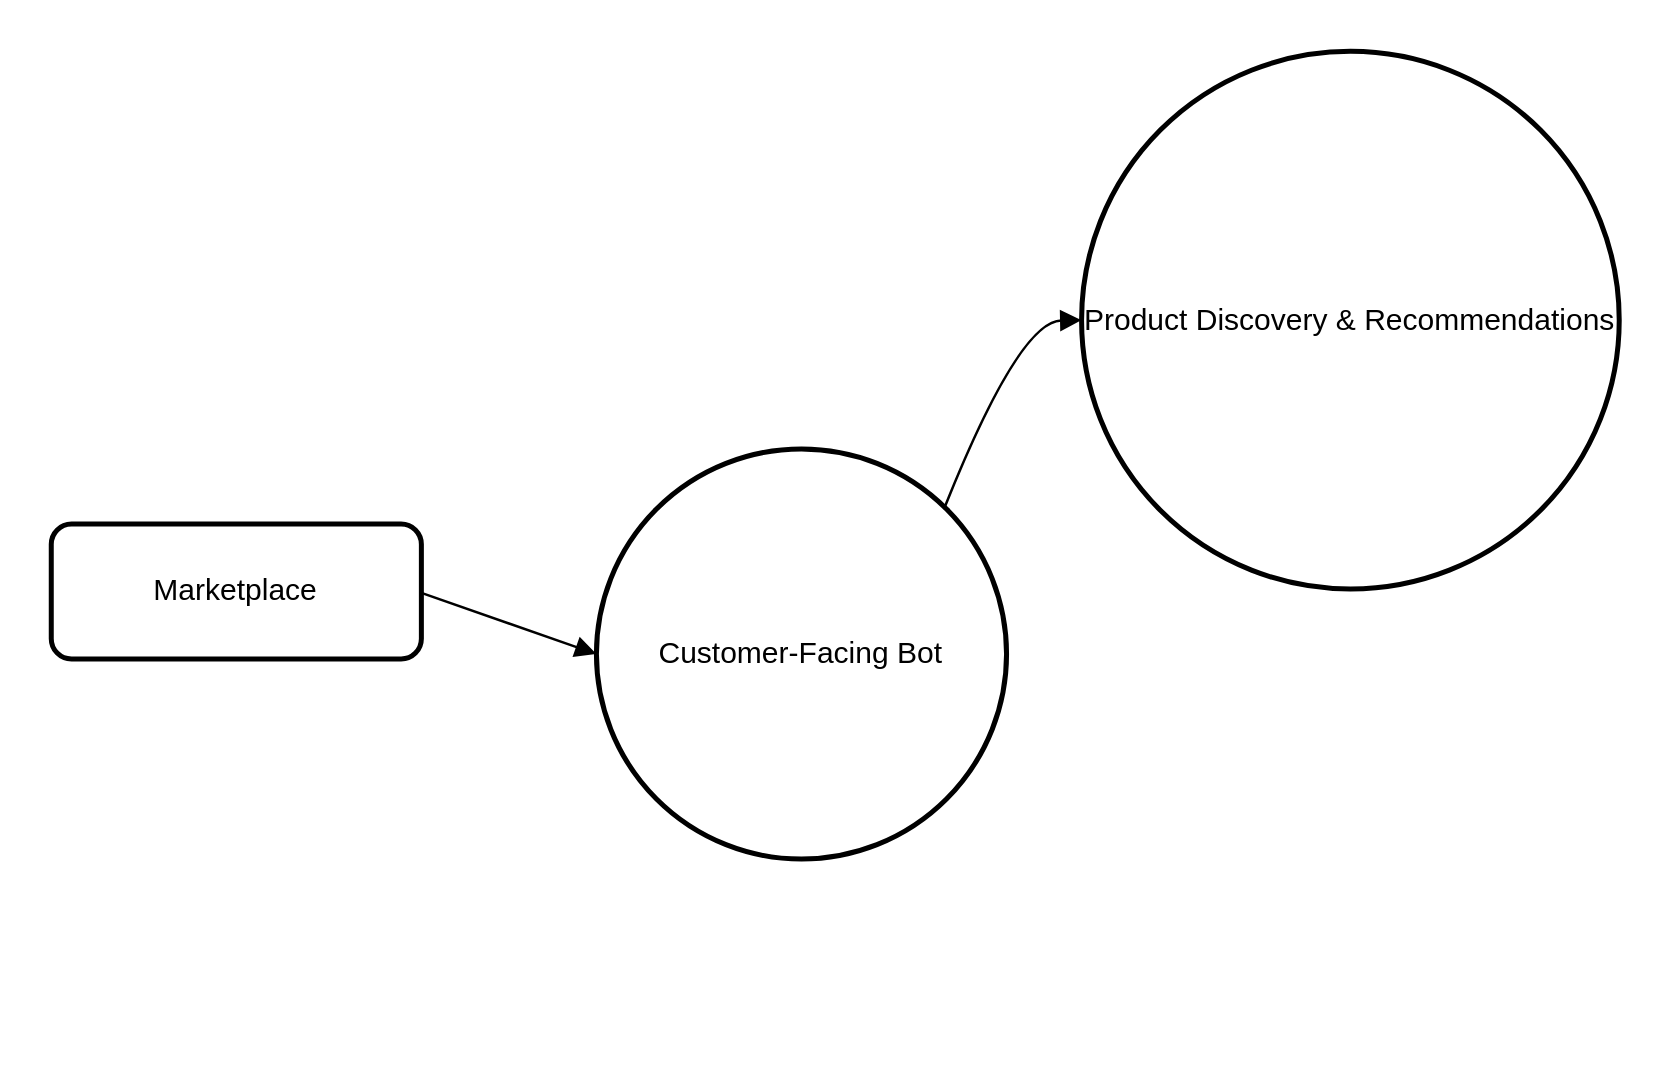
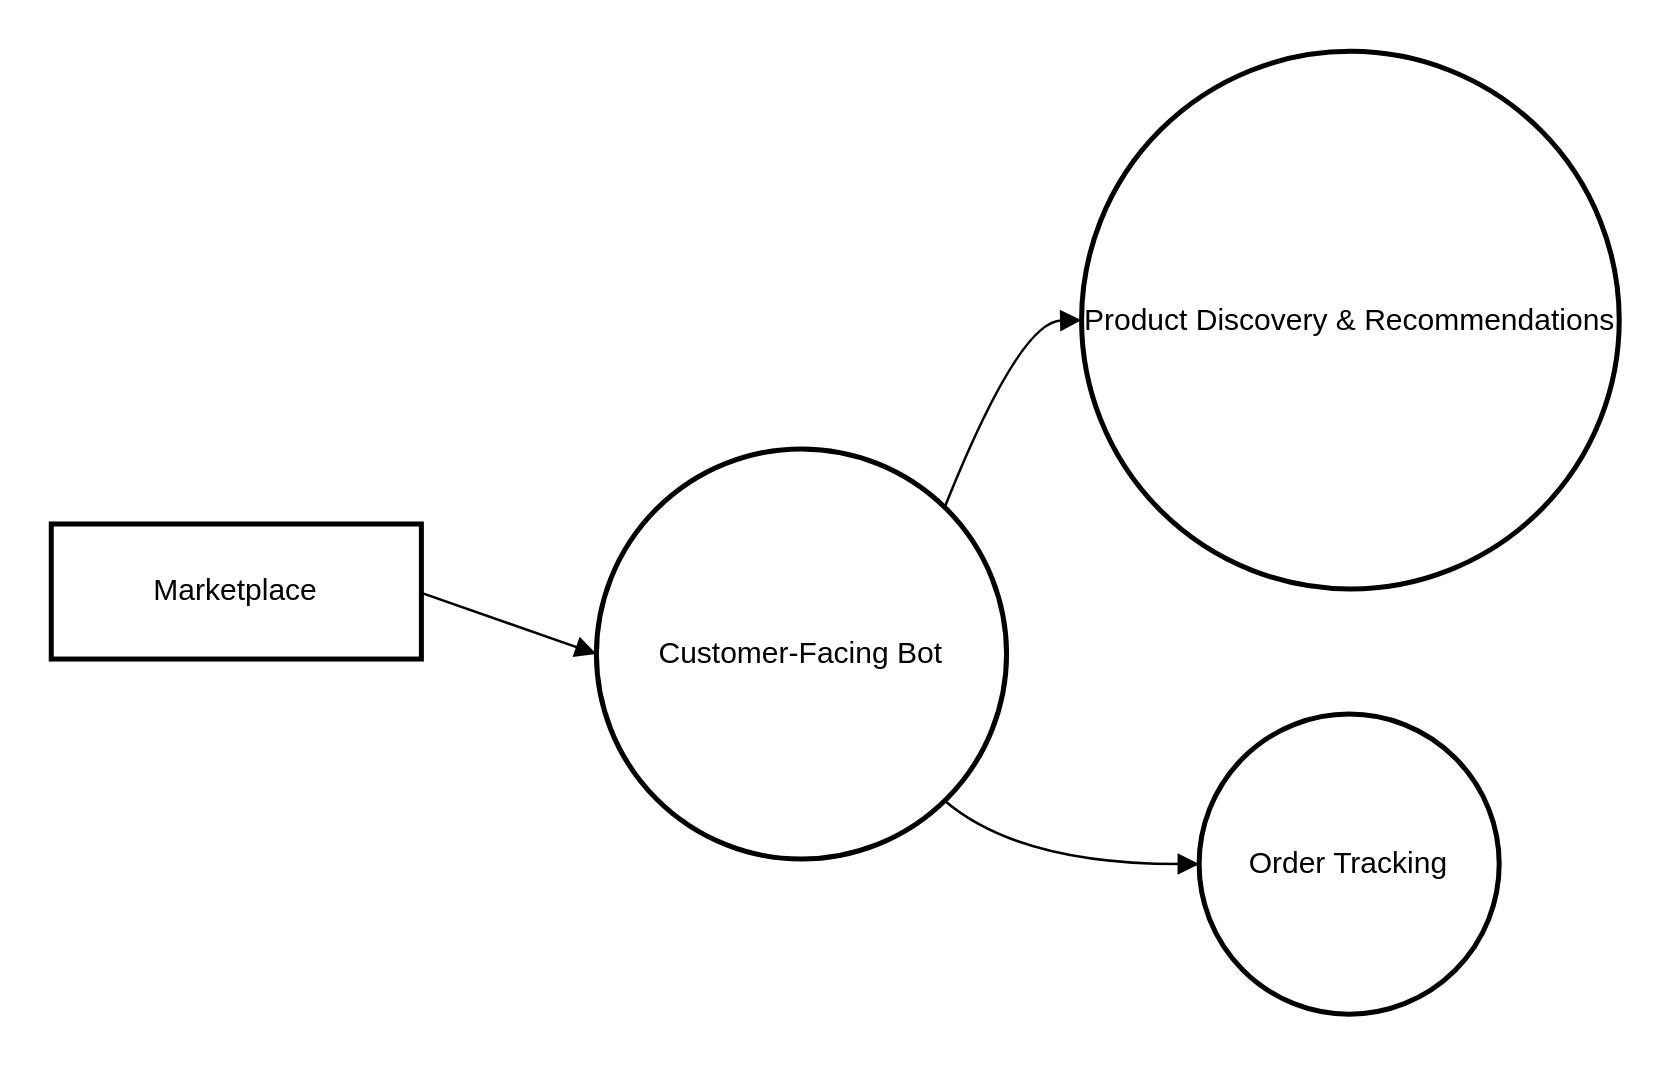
(236, 591) -> (236, 591)
none -> (1056, 852)
none -> (1349, 864)
